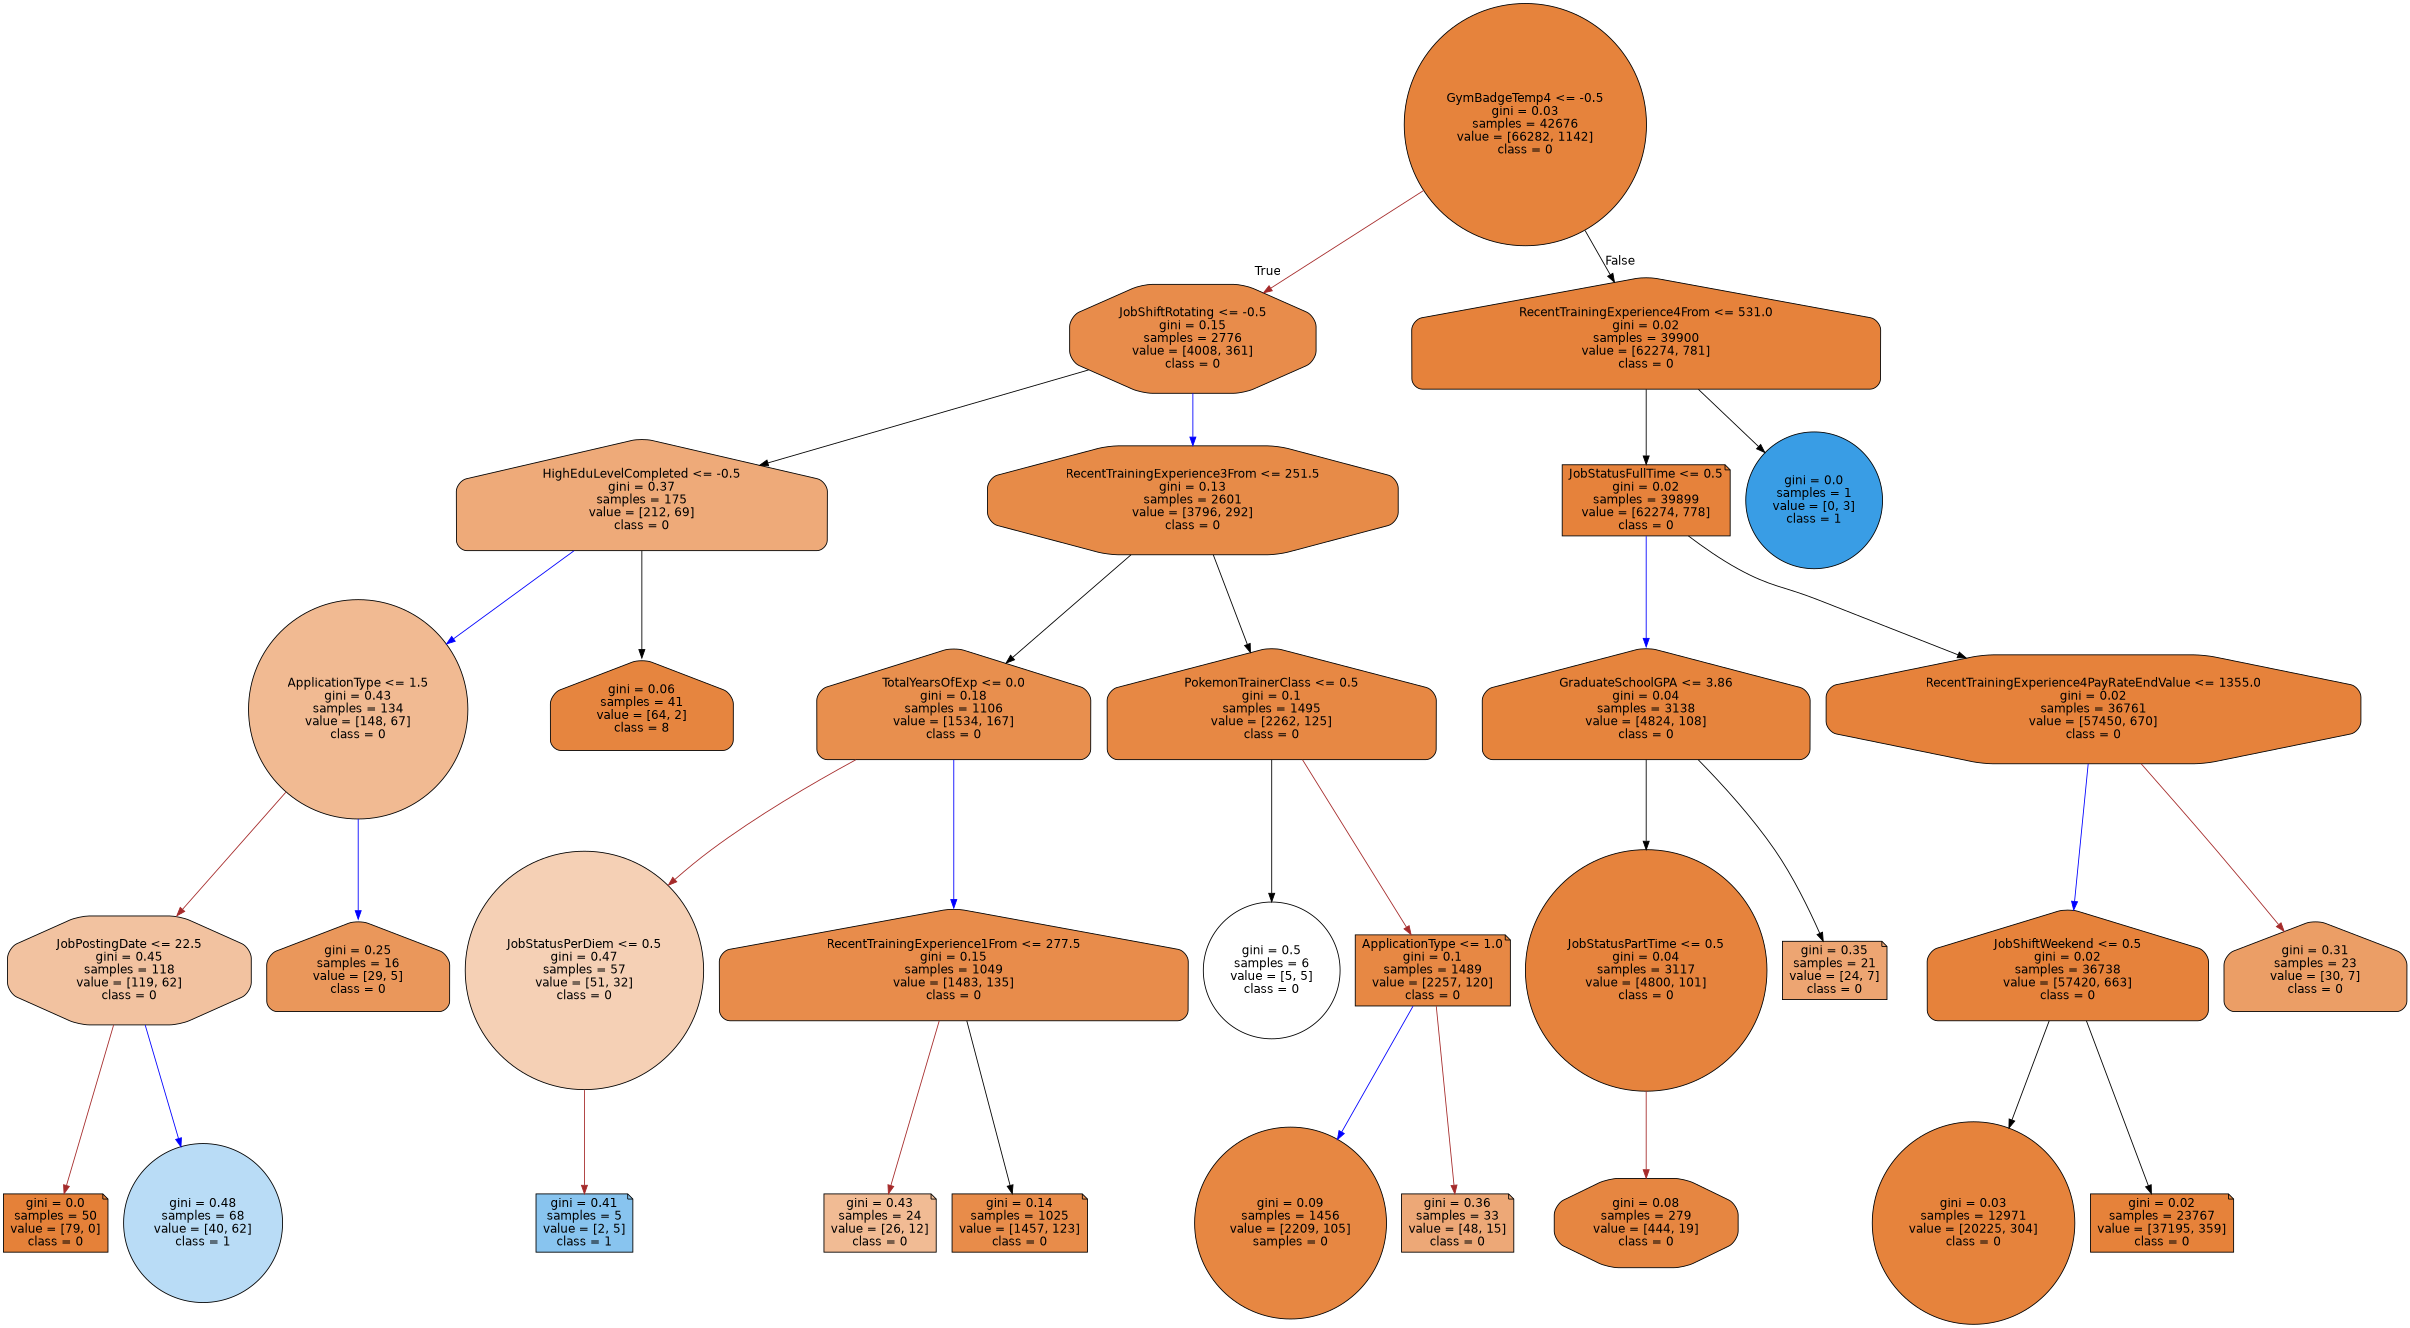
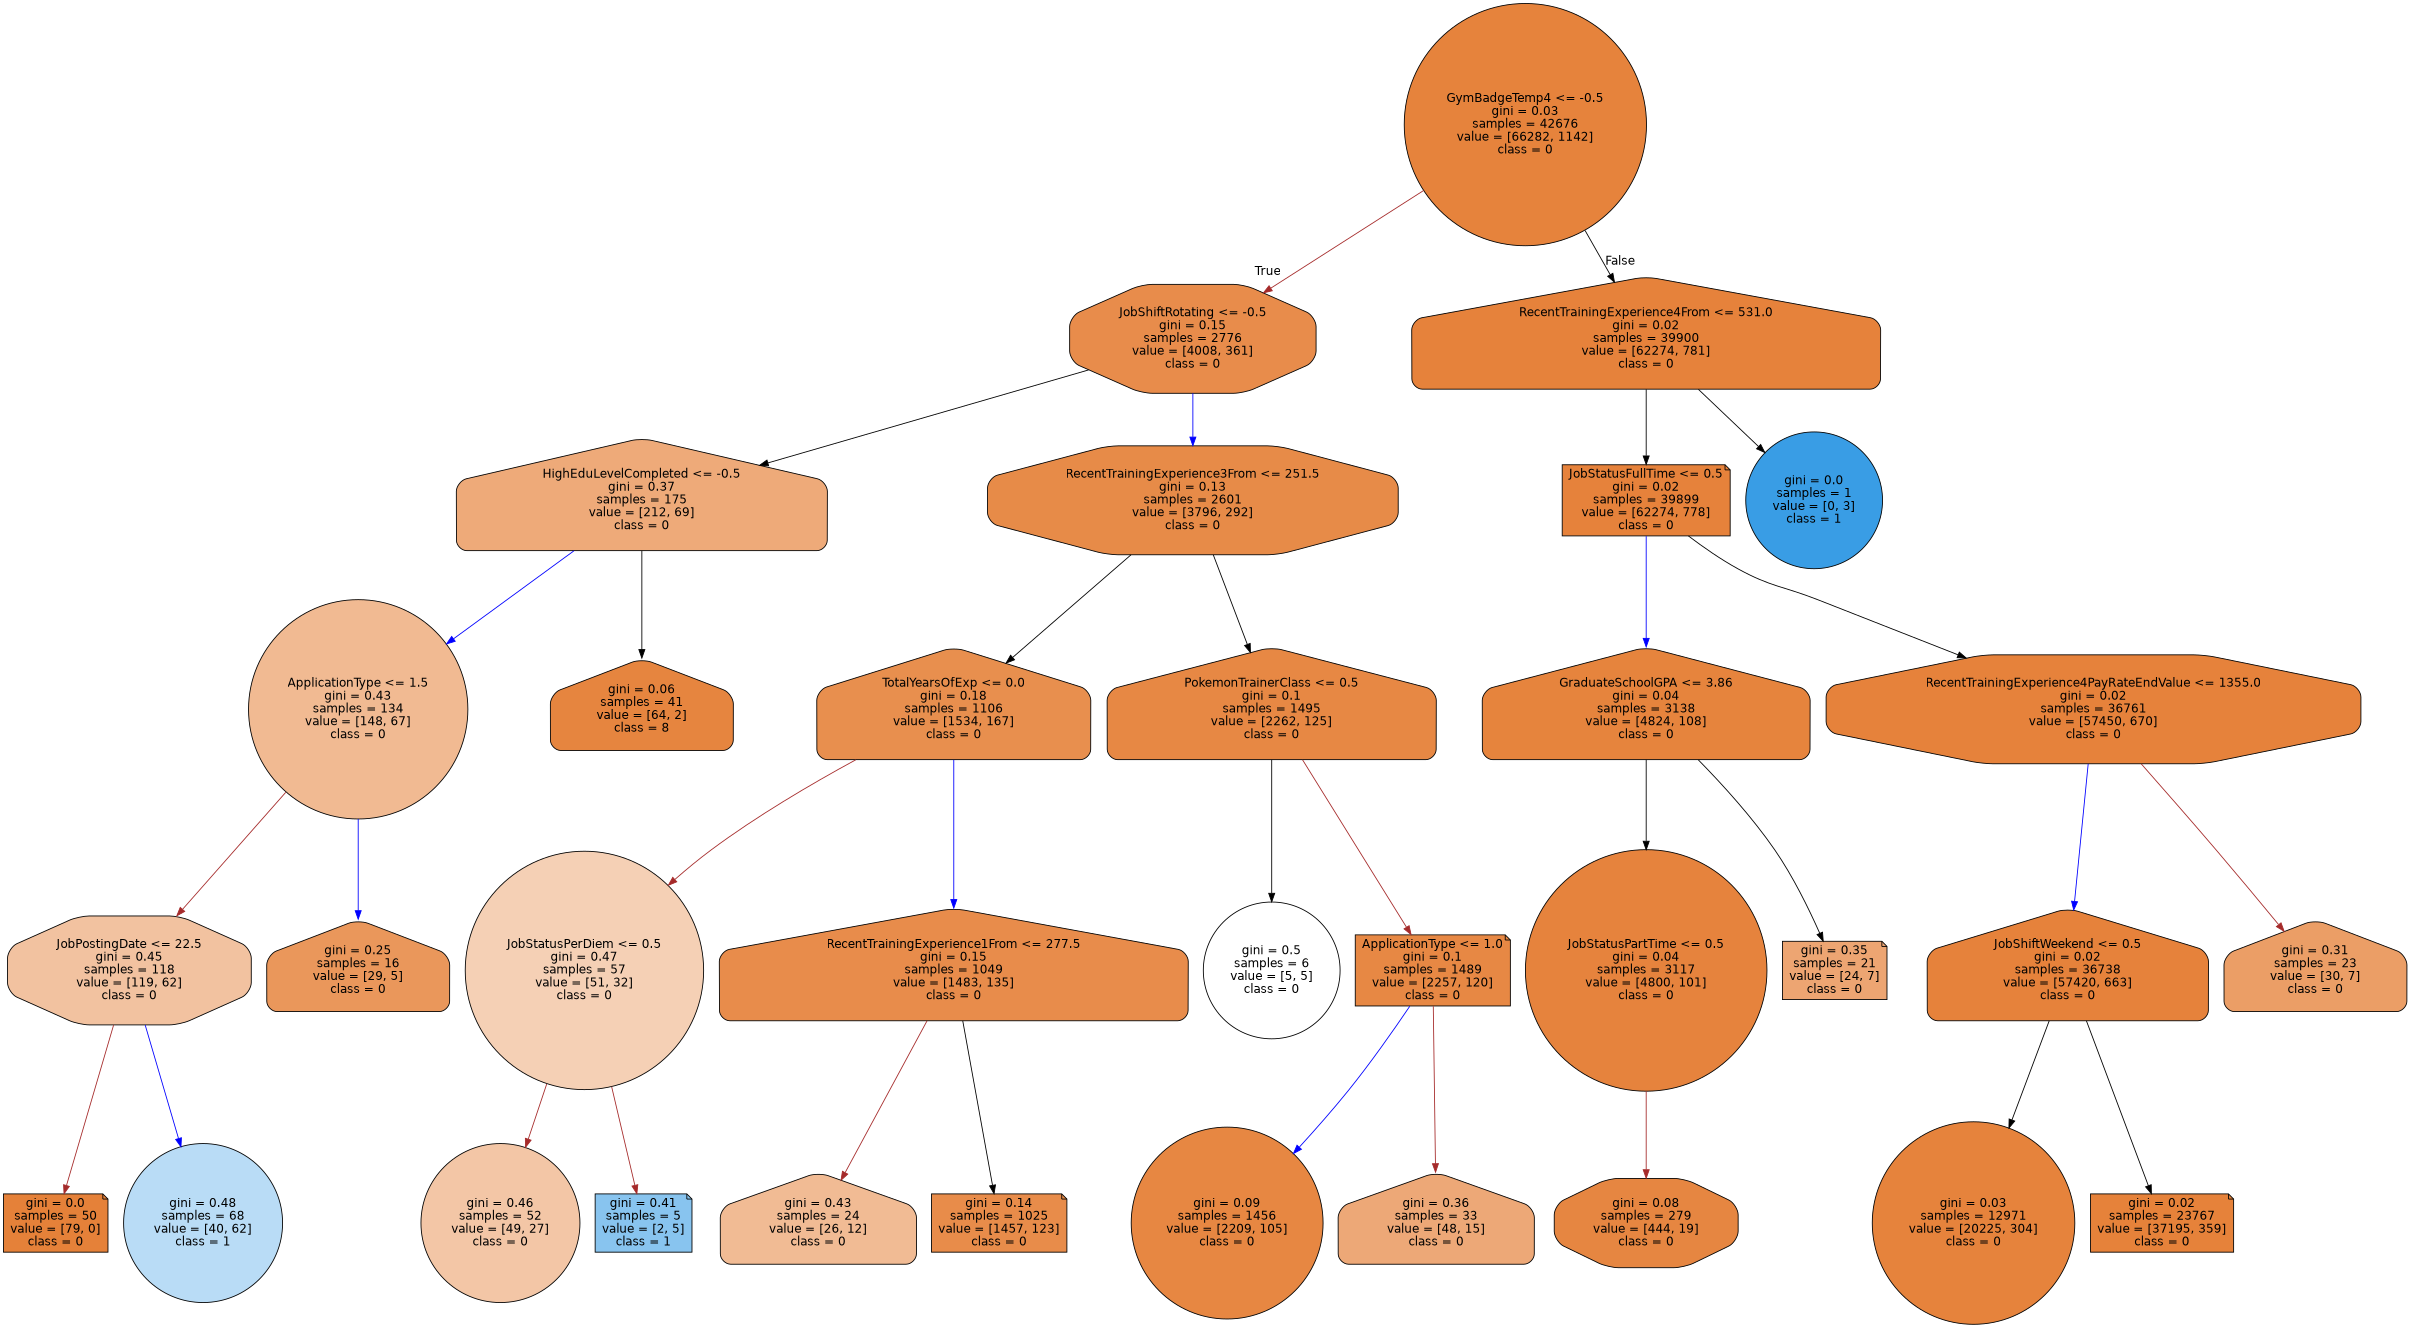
none -> (500, 1223)
(880, 1223) -> (818, 1223)
(1291, 1223) -> (1227, 1223)
(1458, 1223) -> (1436, 1223)
